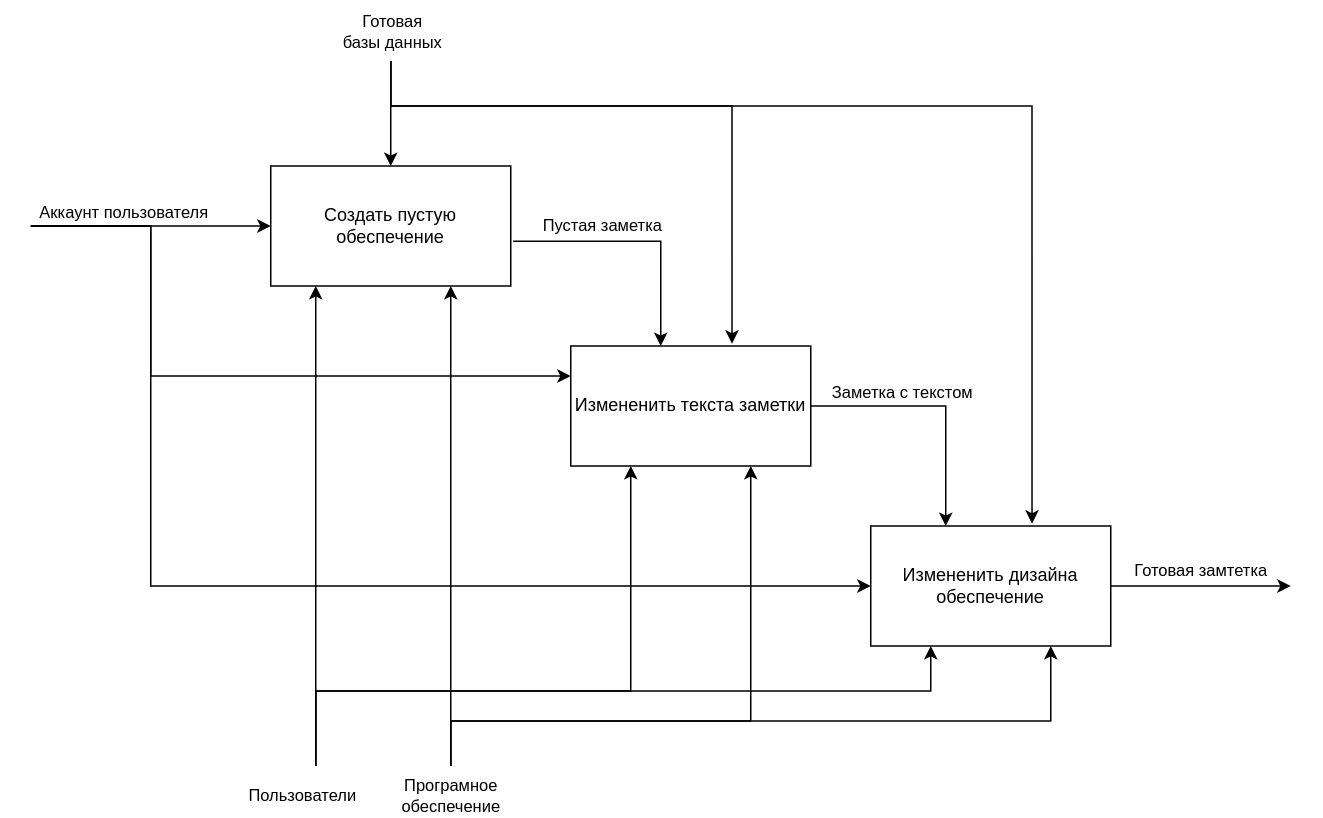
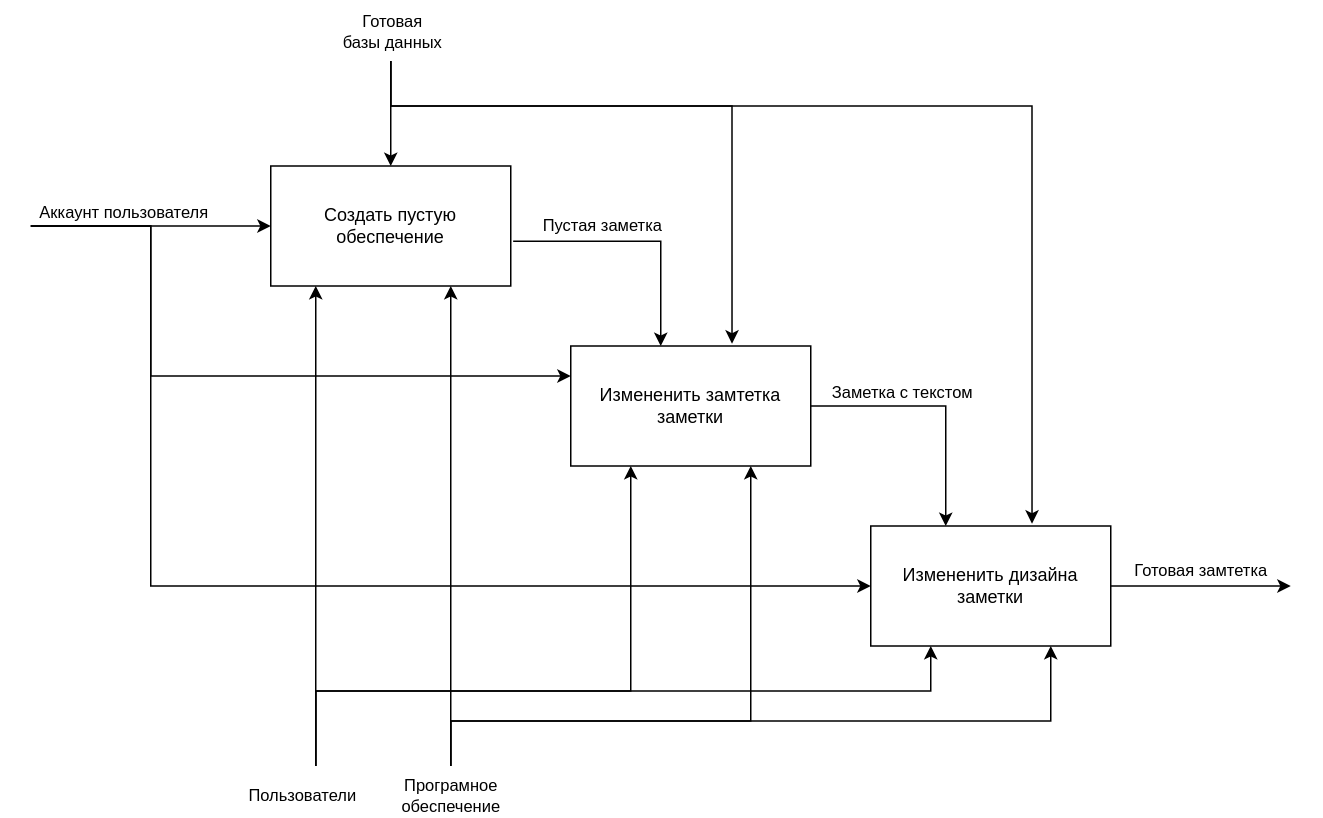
(691, 406) -> (691, 406)
(991, 586) -> (991, 586)
